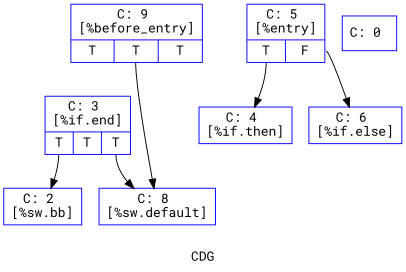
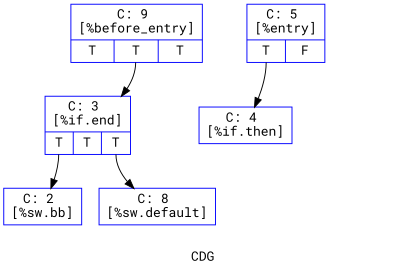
(369, 33) -> none
(142, 121) -> (133, 76)
(355, 125) -> none
